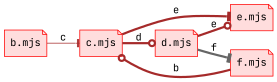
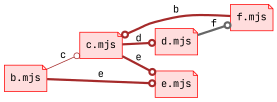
(173, 18) -> (136, 63)
(211, 31) -> (98, 81)
(61, 43) -> (61, 63)
(212, 54) -> (211, 31)
